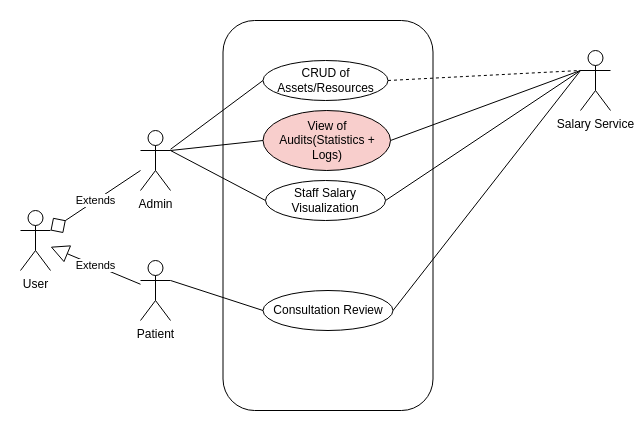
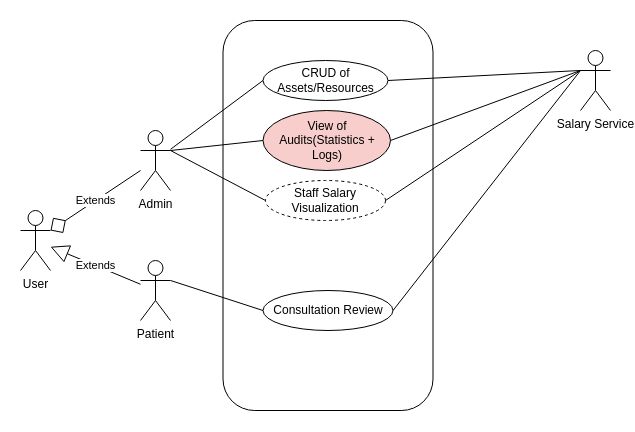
(481, 76) -> (481, 76)
(326, 201) -> (326, 201)
